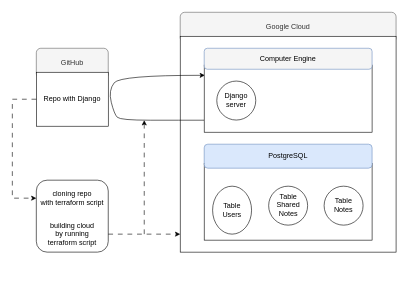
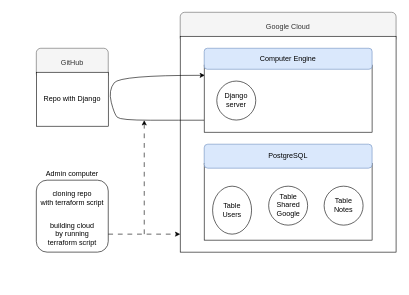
(288, 59) -> (288, 59)
none -> (72, 174)
(30, 198) -> none
(289, 206) -> (289, 206)
